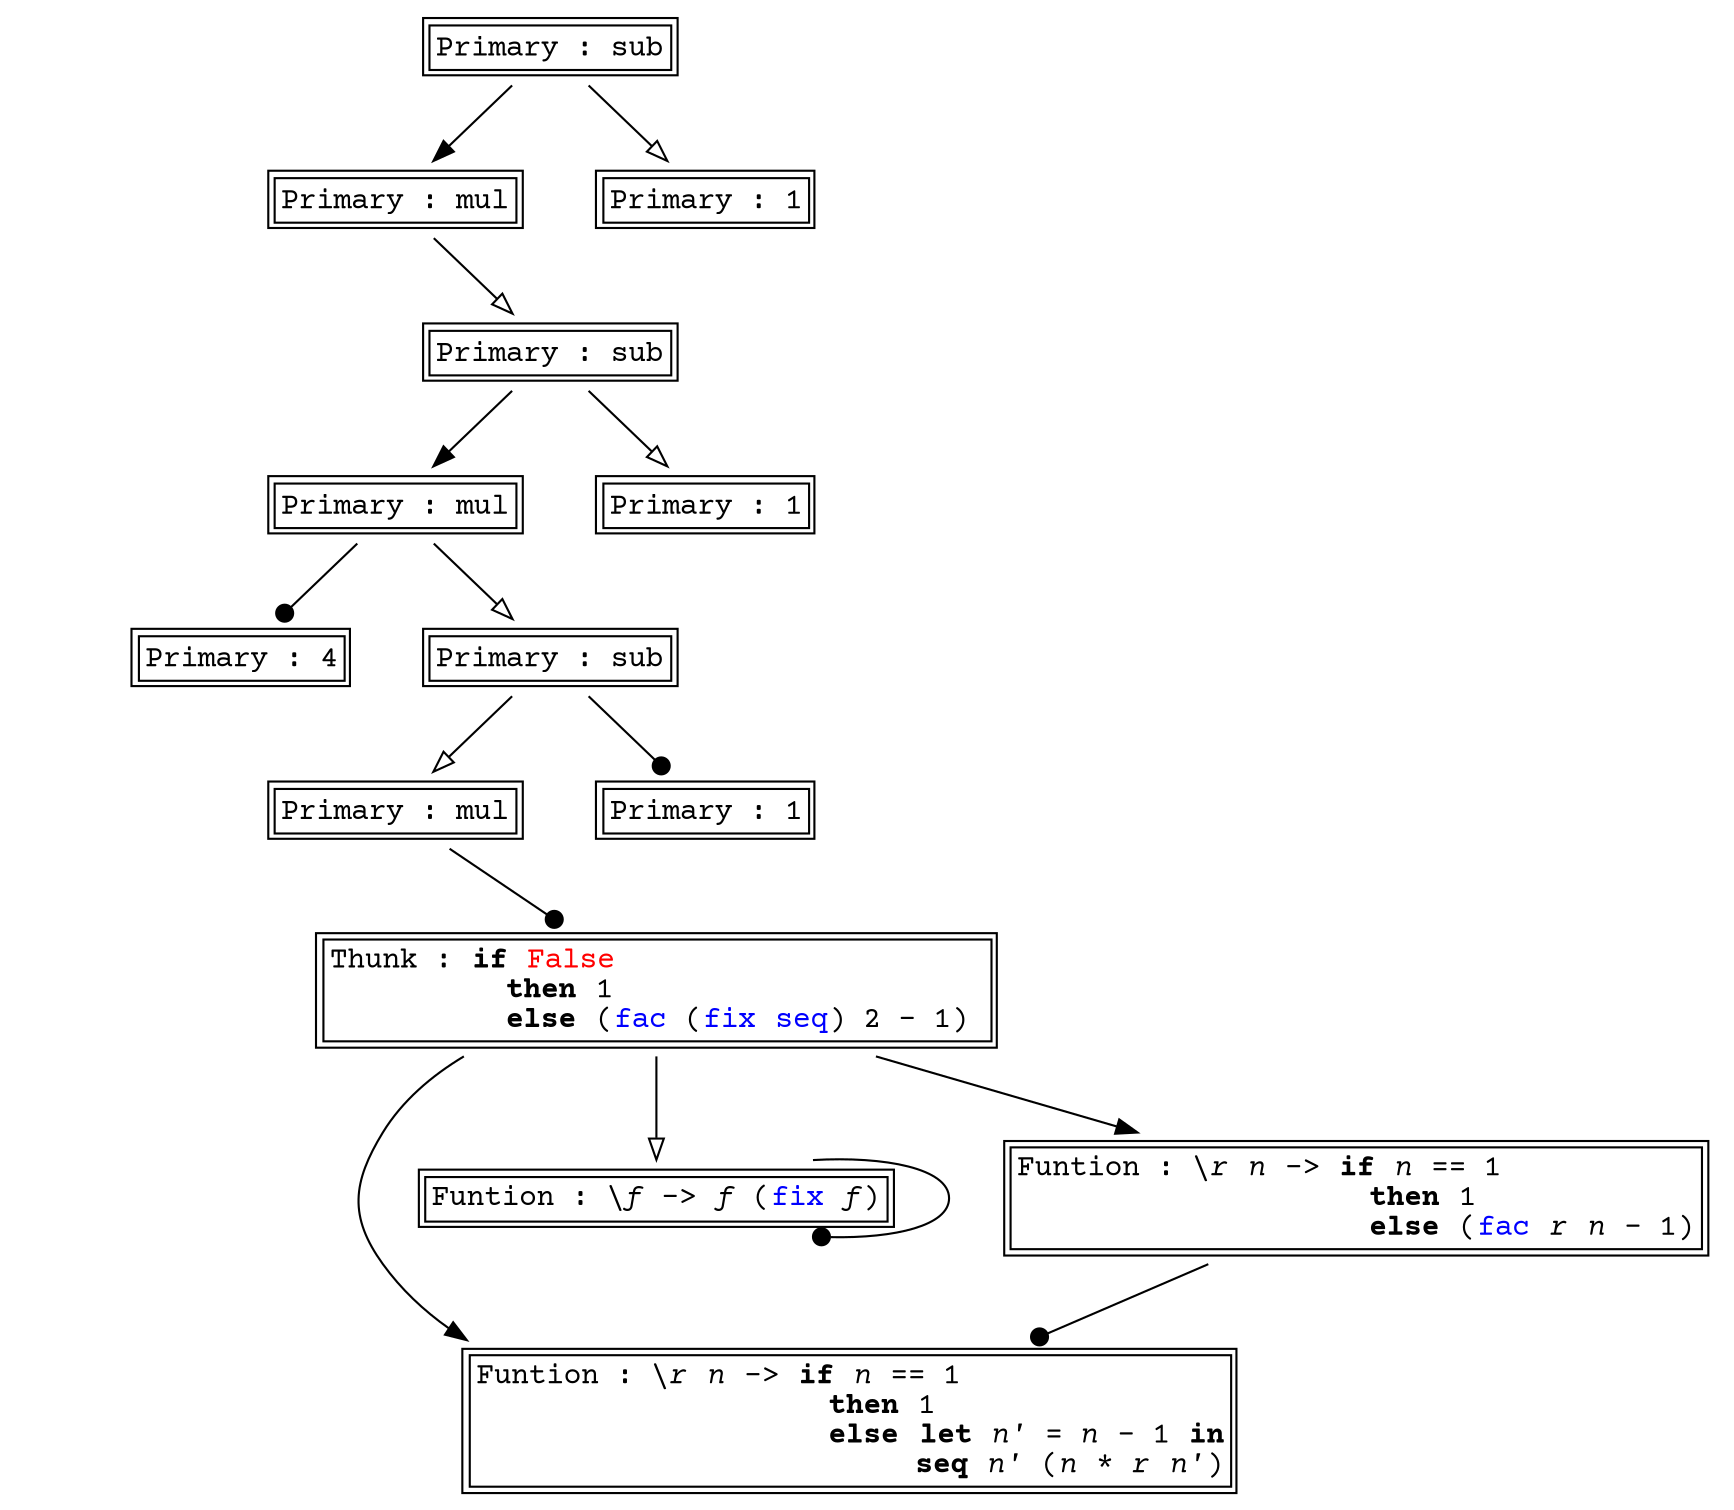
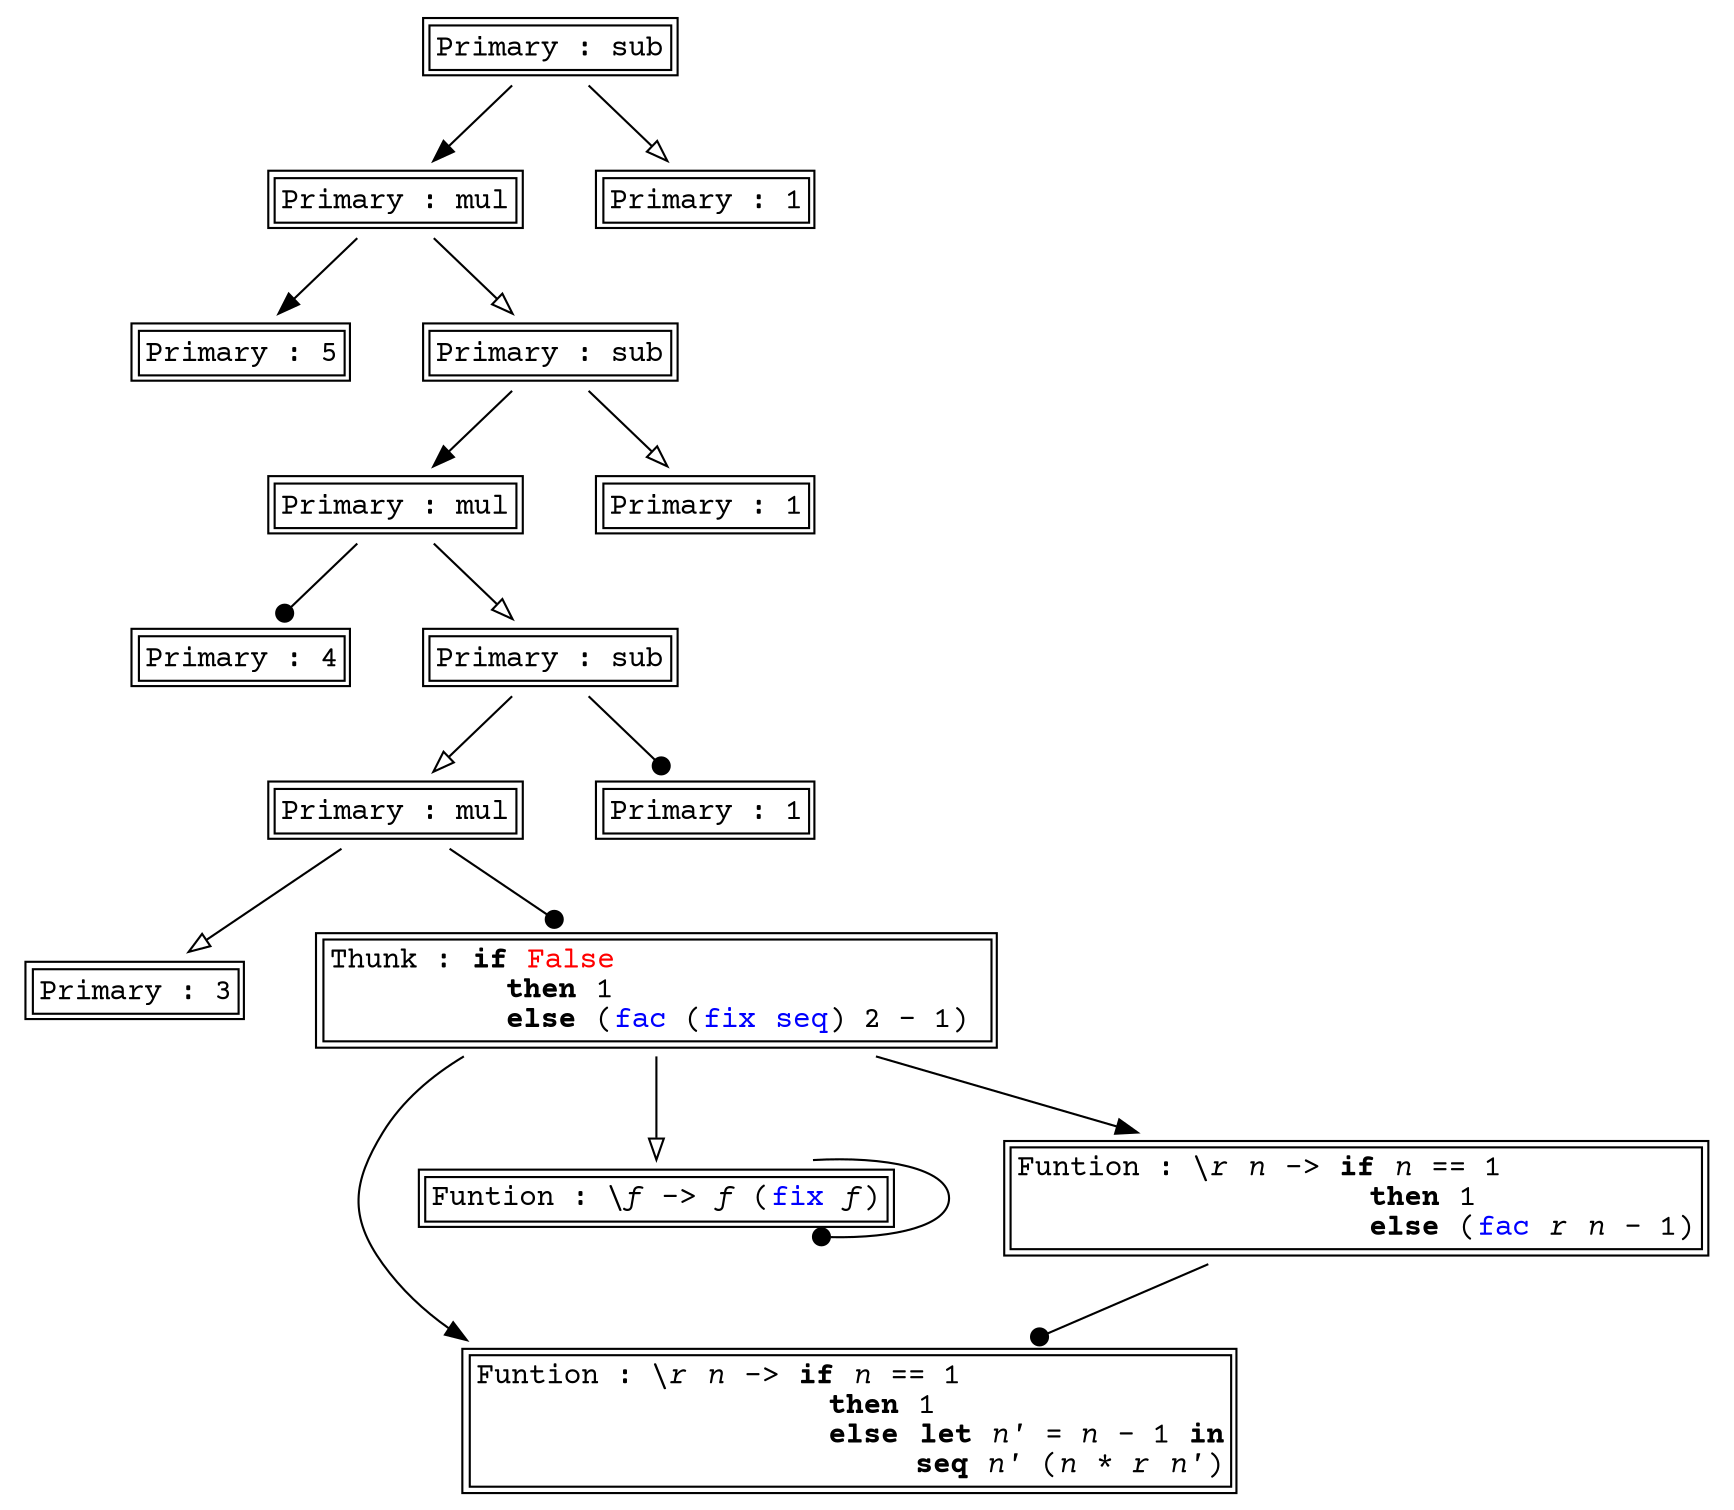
none -> (241, 352)
none -> (135, 990)
